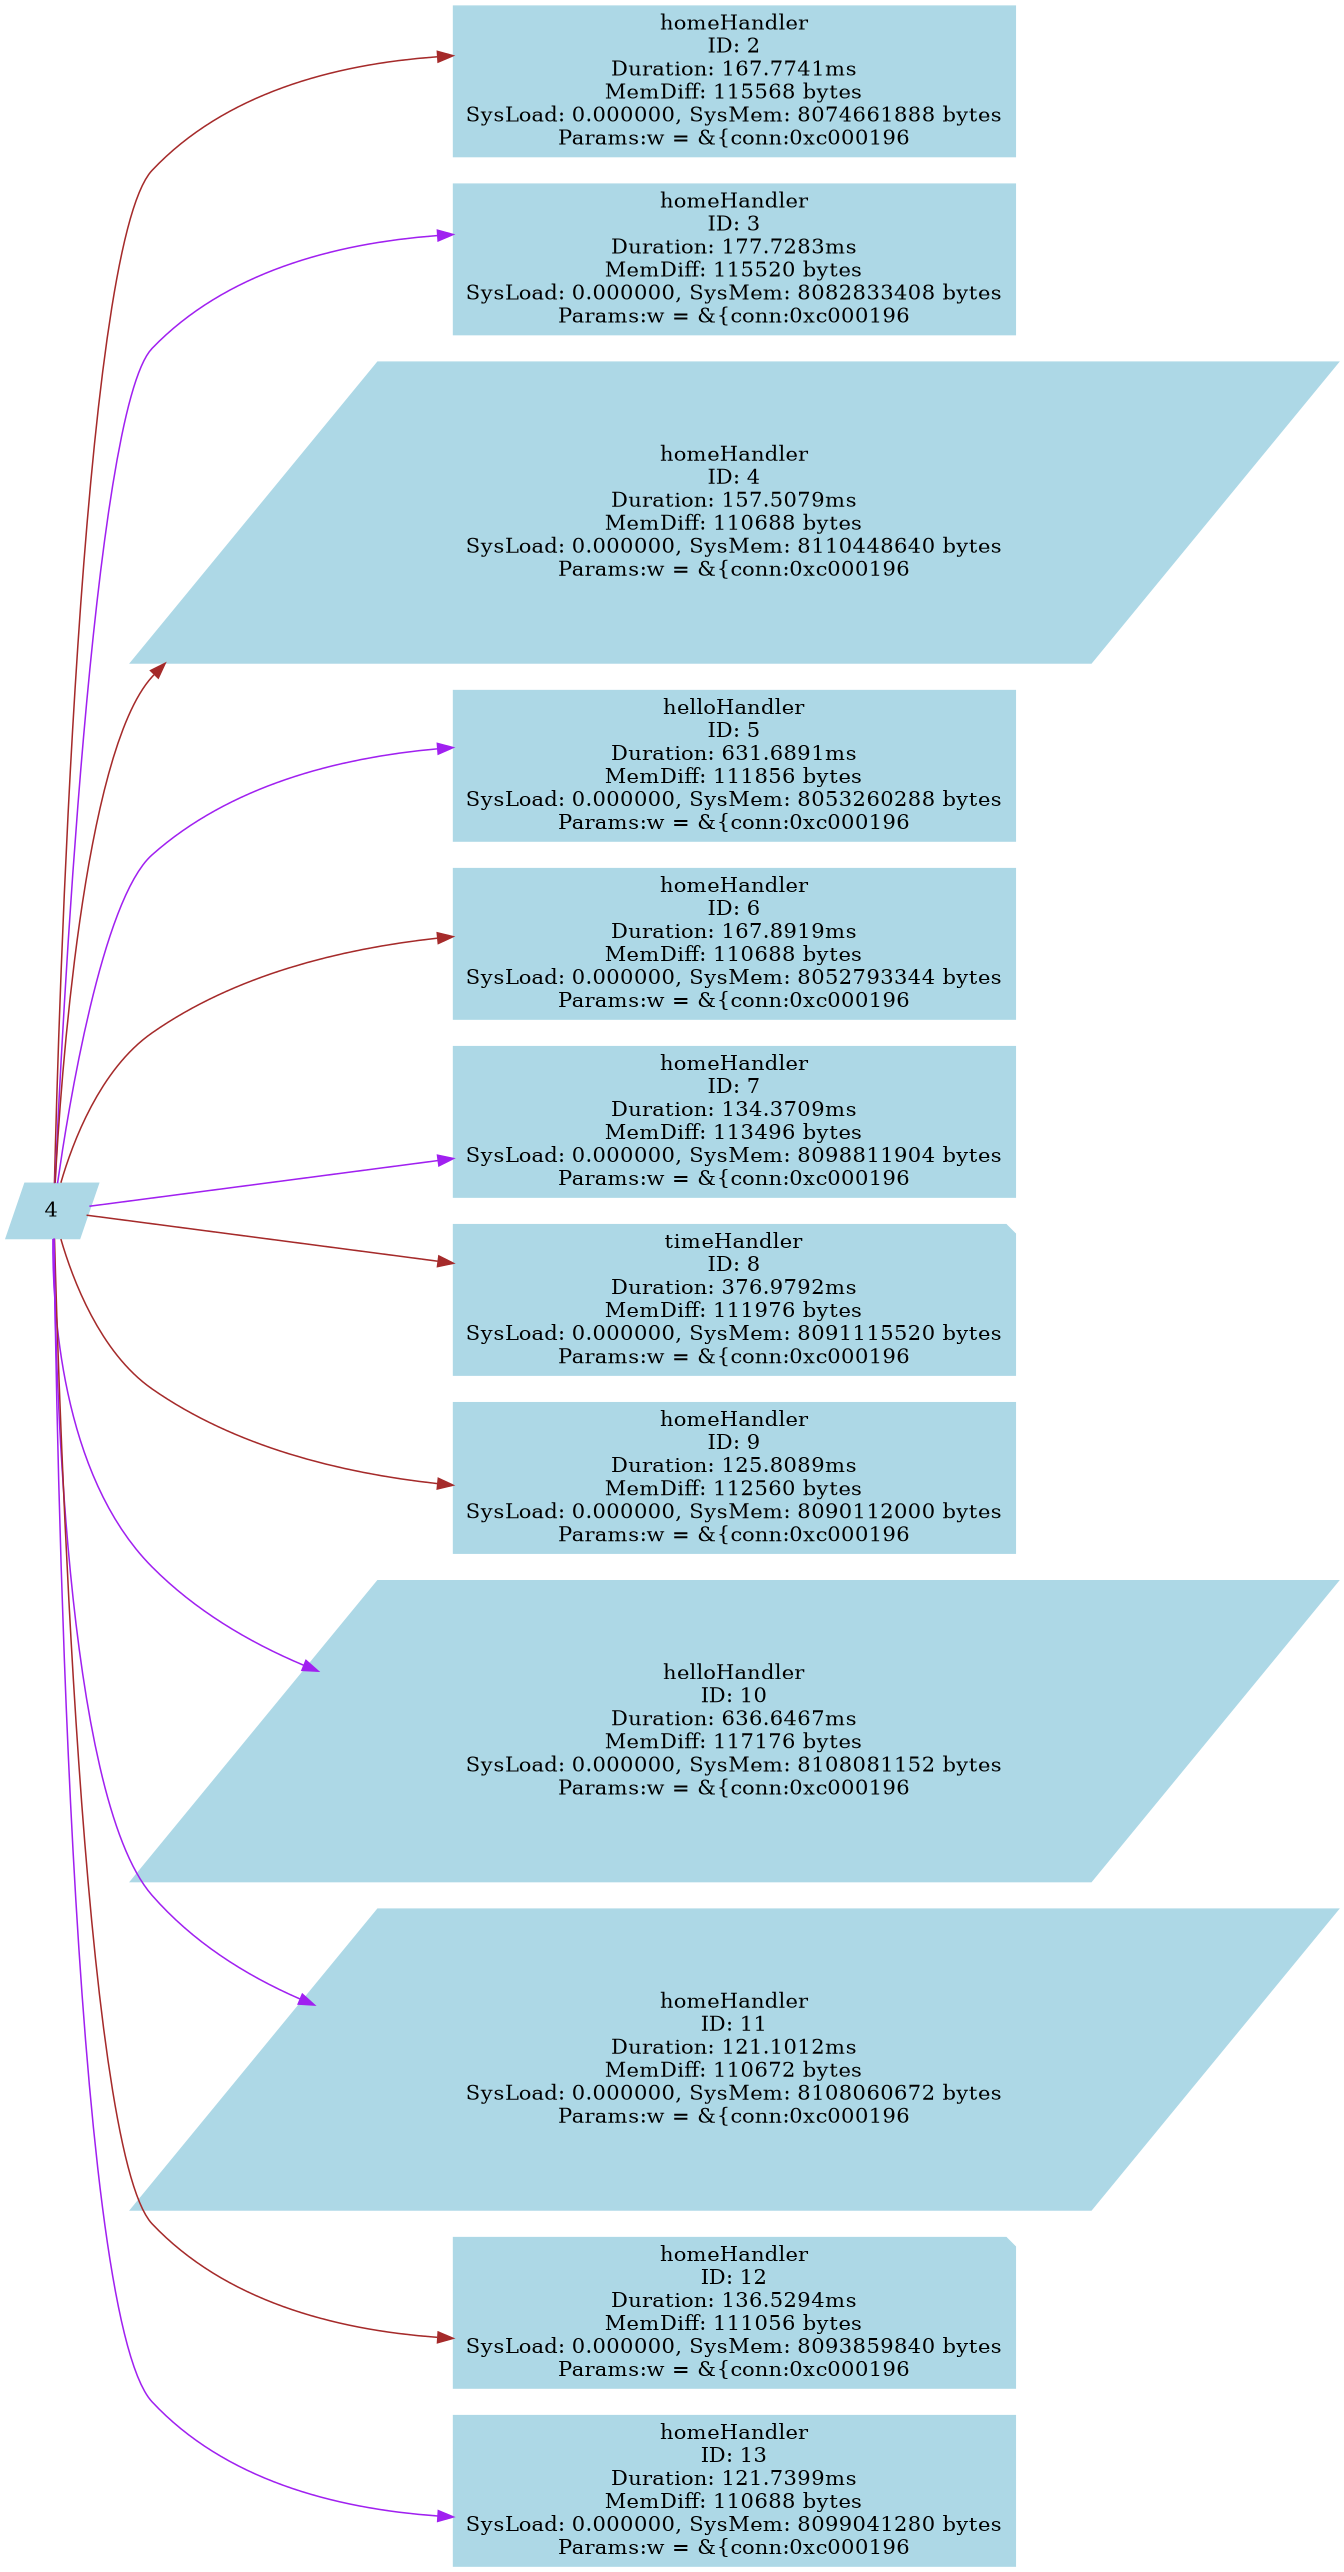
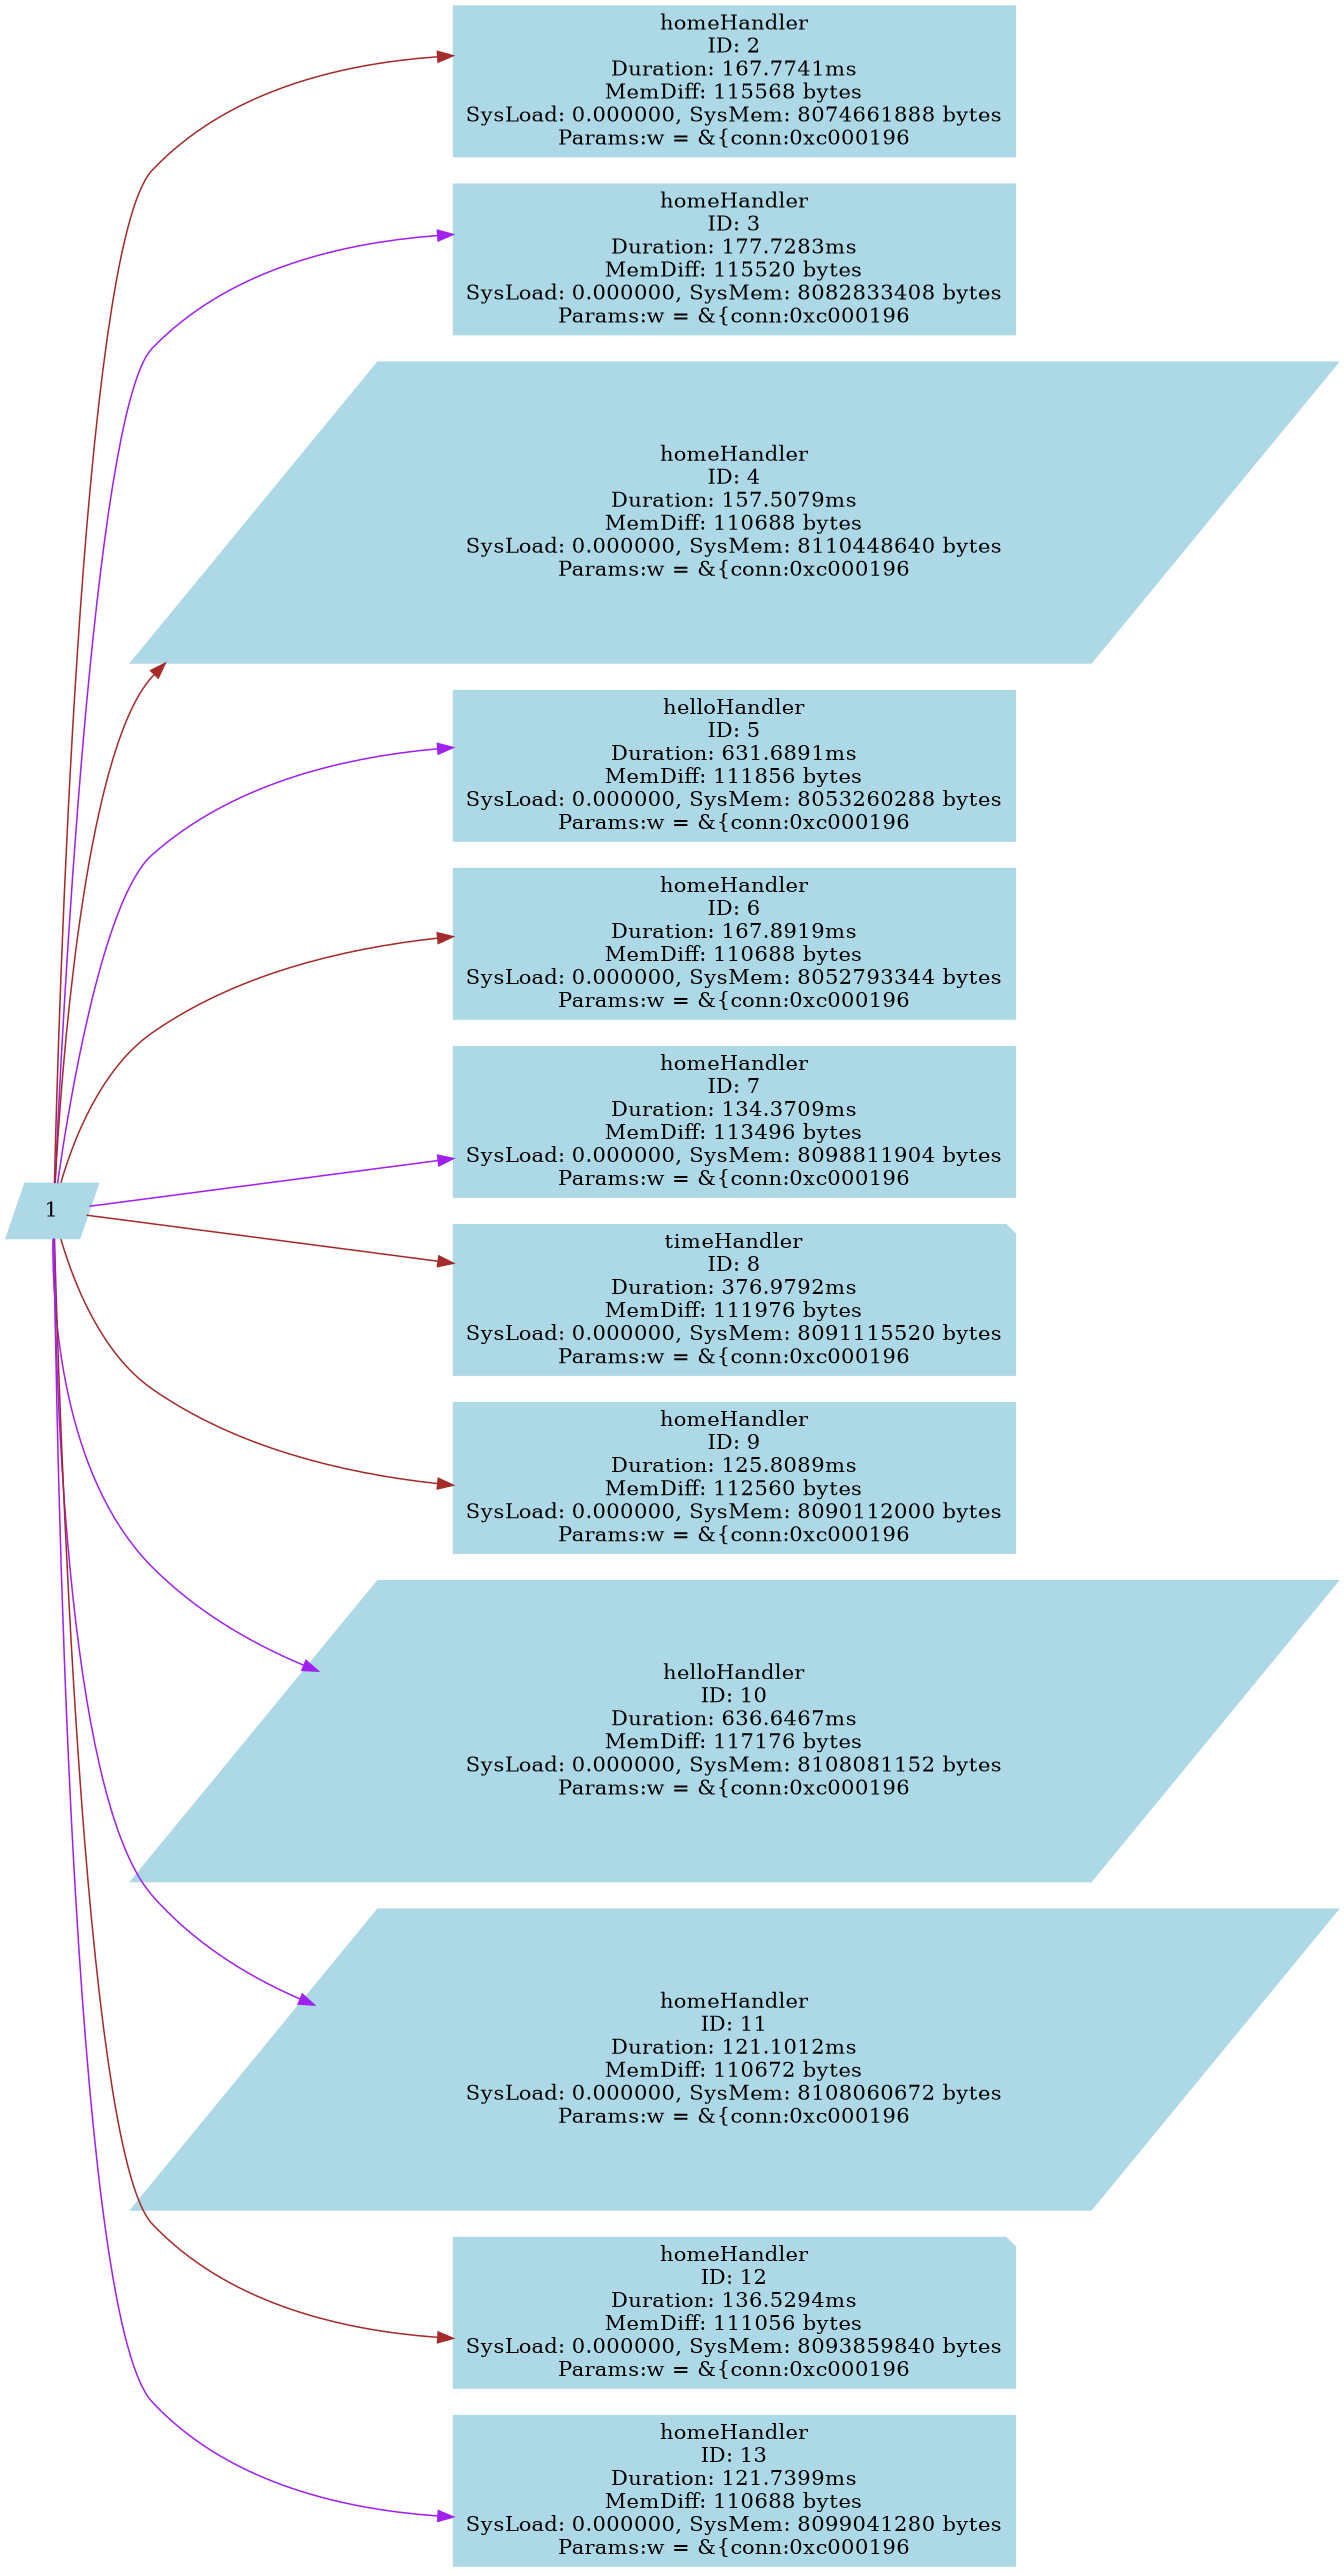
(52, 1211) -> (52, 1211)
